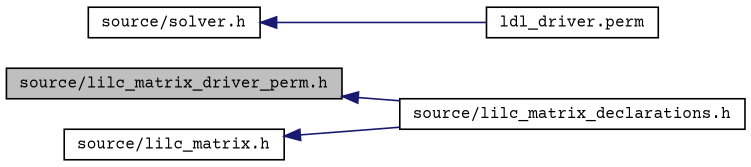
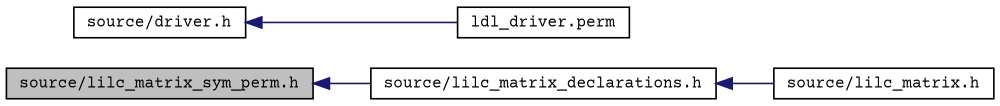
(174, 22) -> (160, 22)
(174, 83) -> (160, 83)
(350, 131) -> (753, 83)
